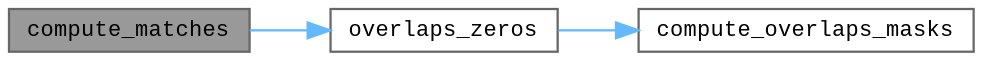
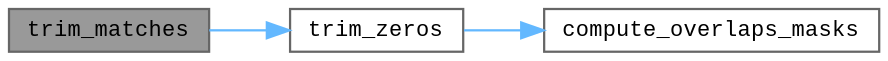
(129, 30) -> (109, 30)
(444, 30) -> (377, 30)
